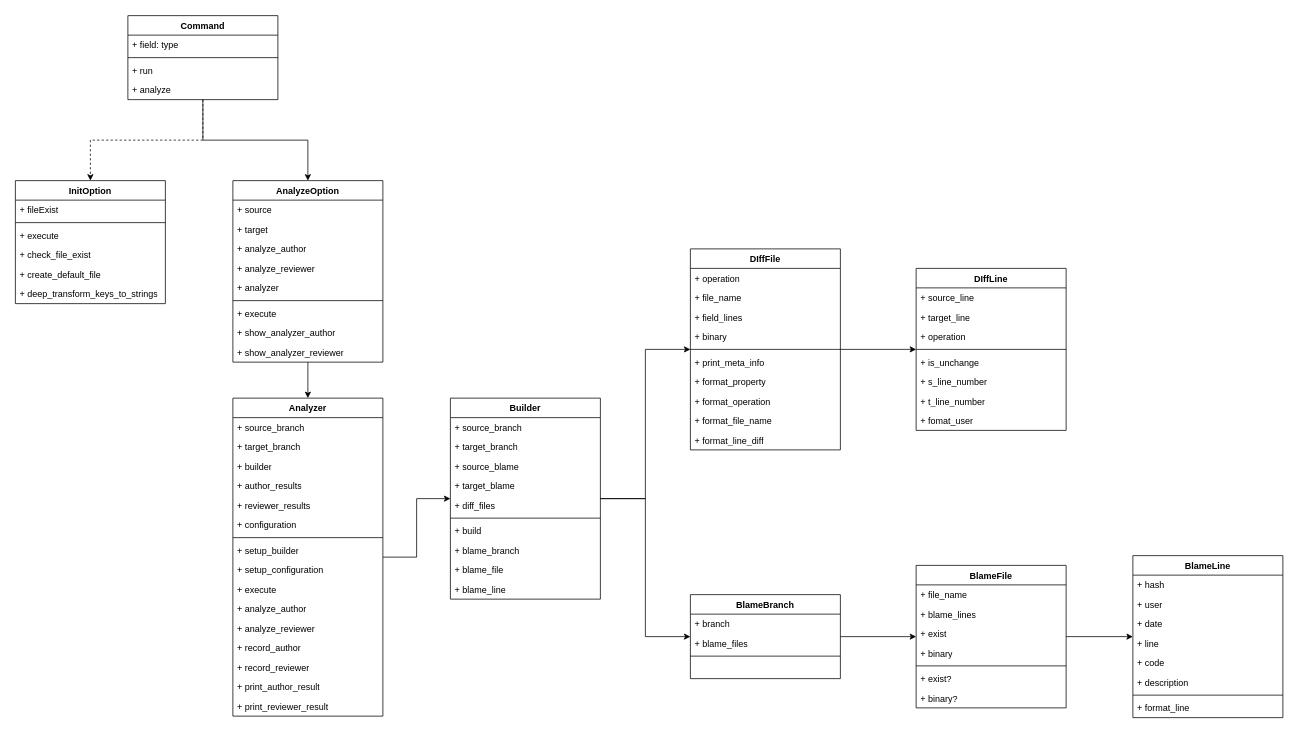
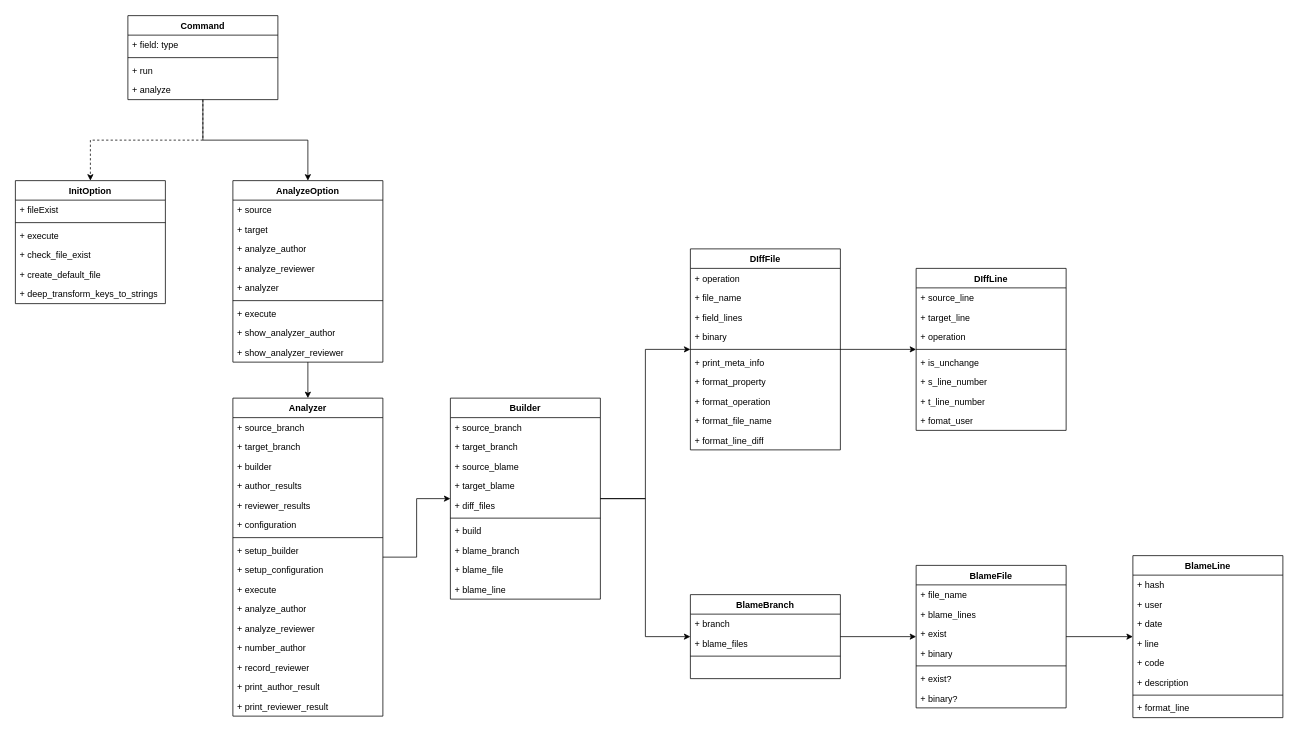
(274, 649) -> (274, 649)
